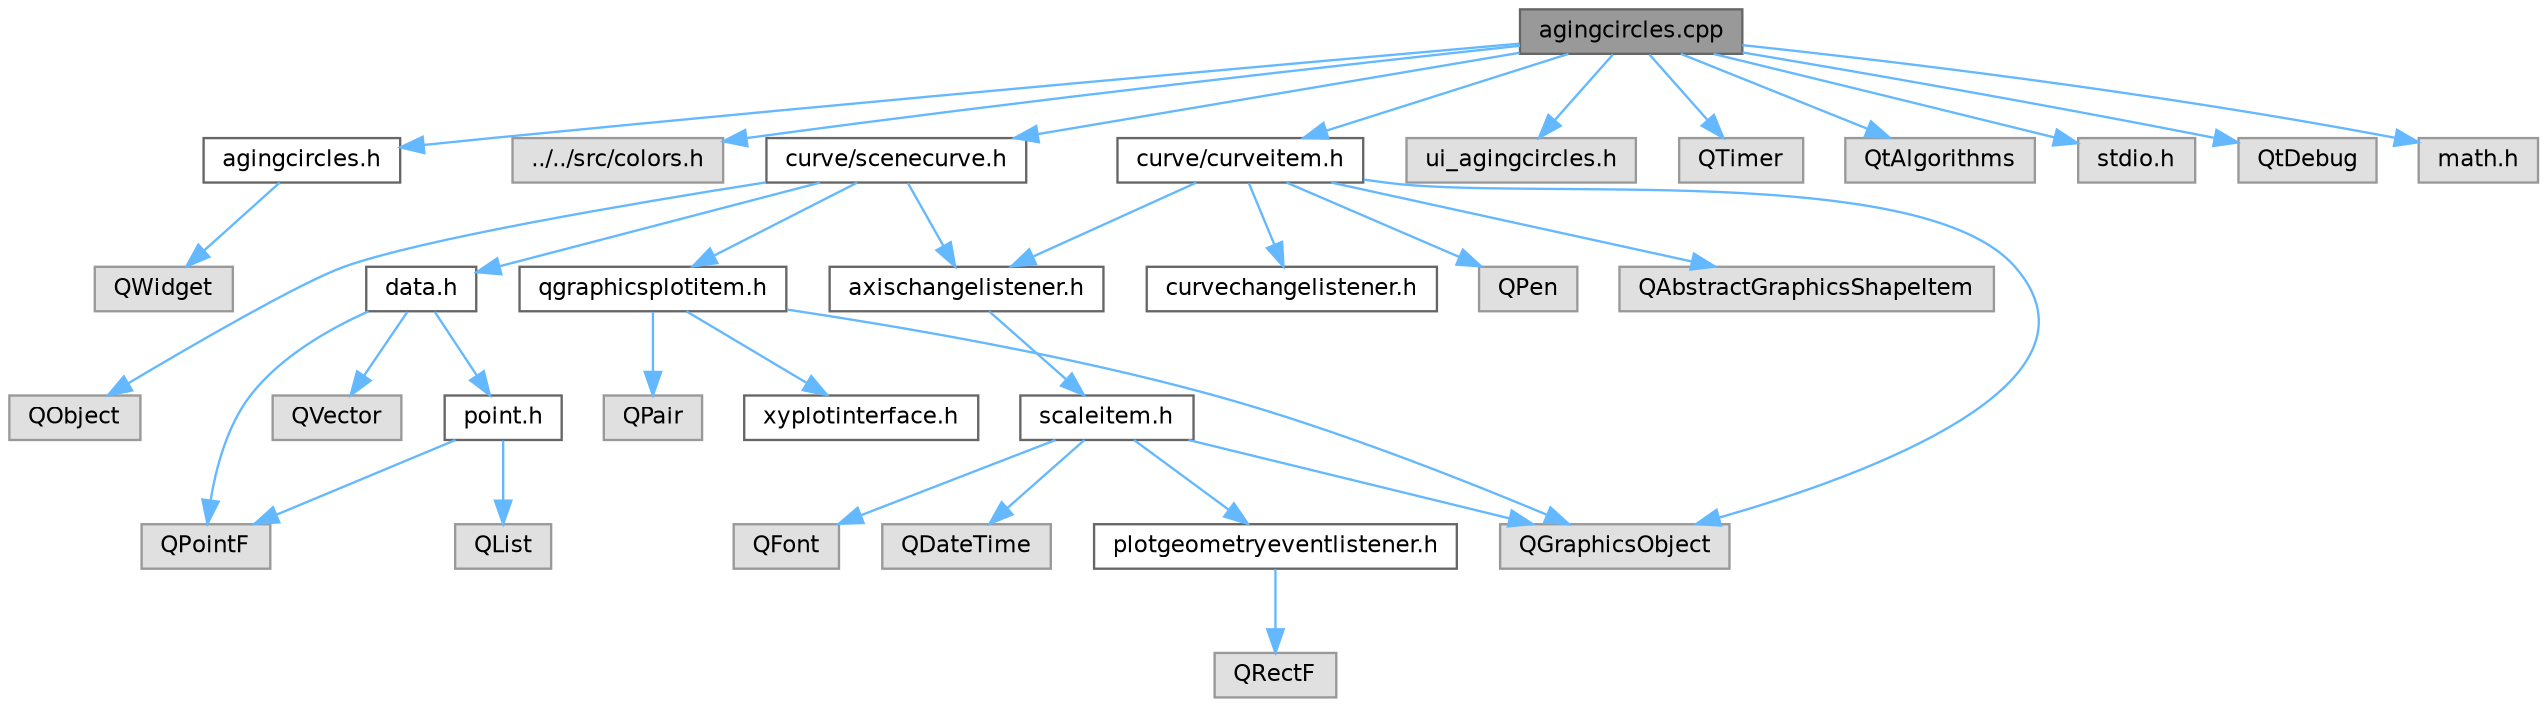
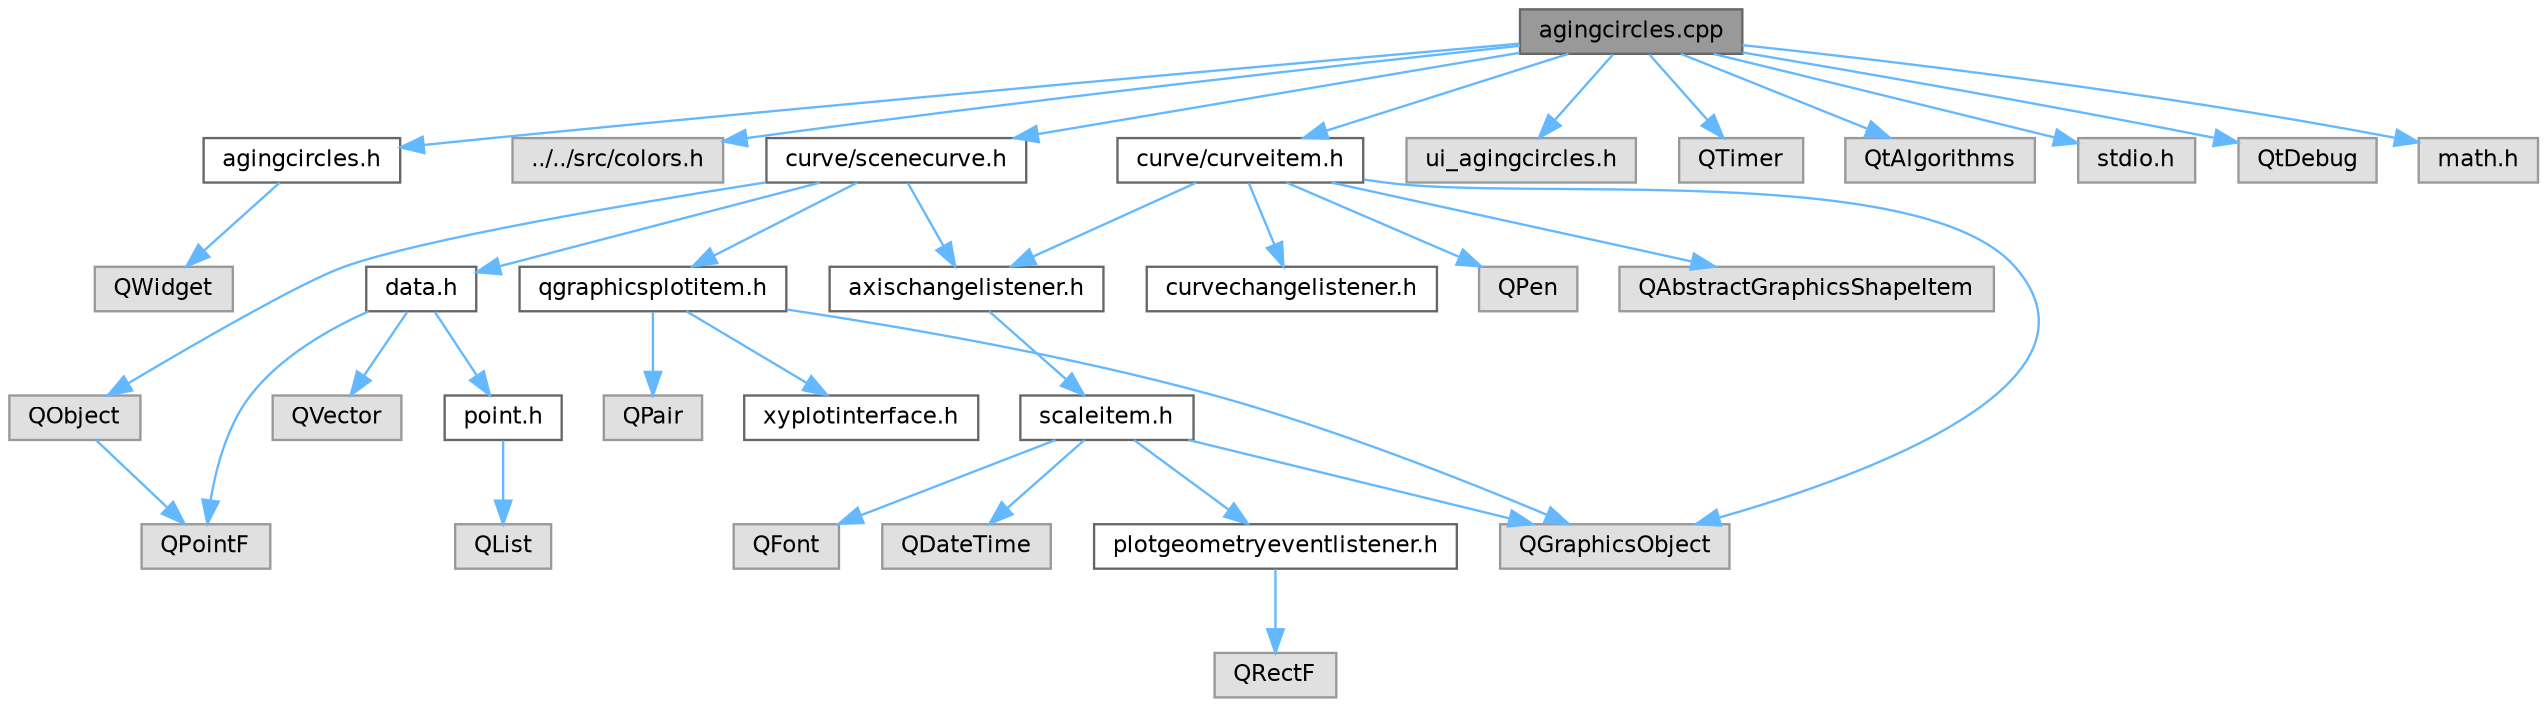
(366, 477) -> (132, 474)
